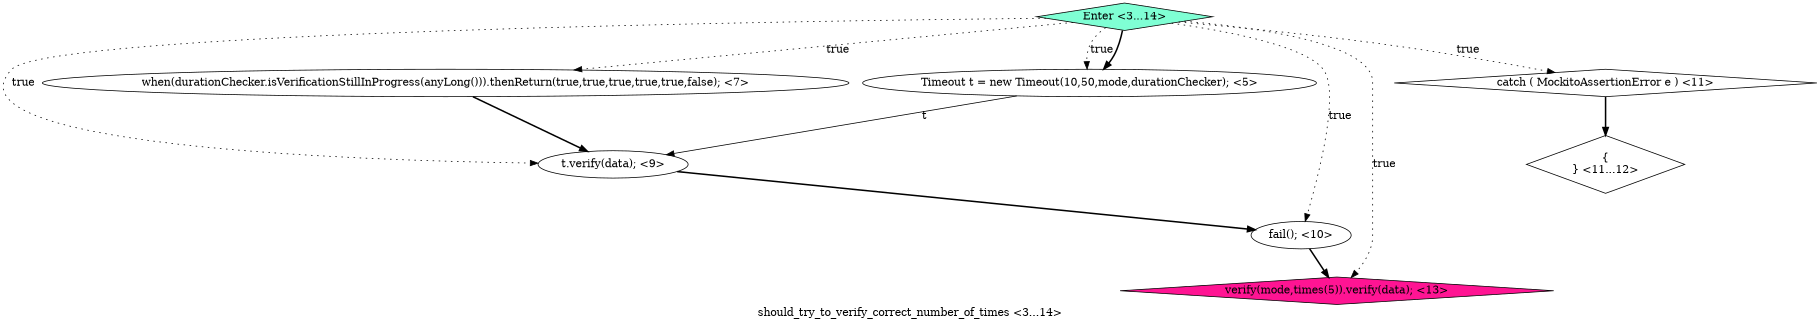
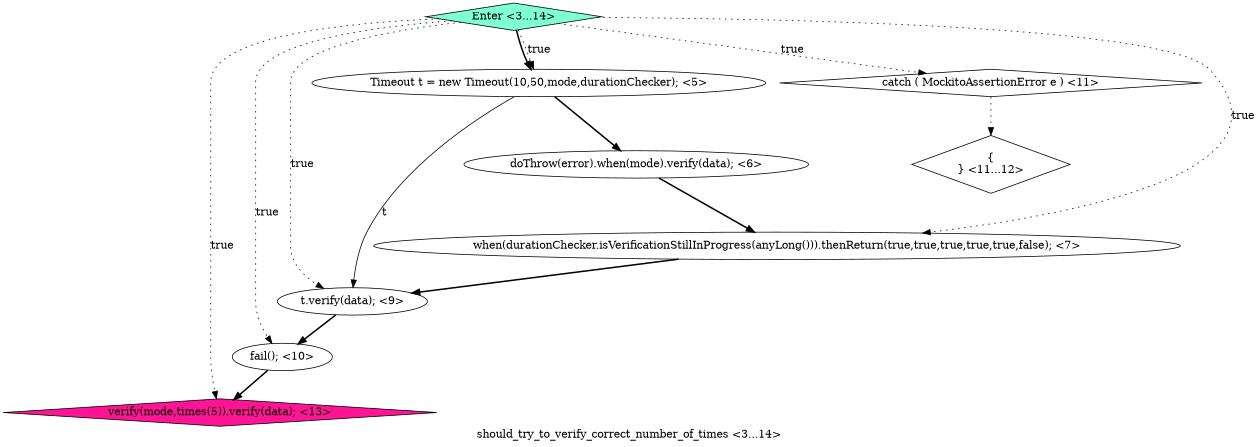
(1606, 112) -> (991, 112)
none -> (636, 164)
